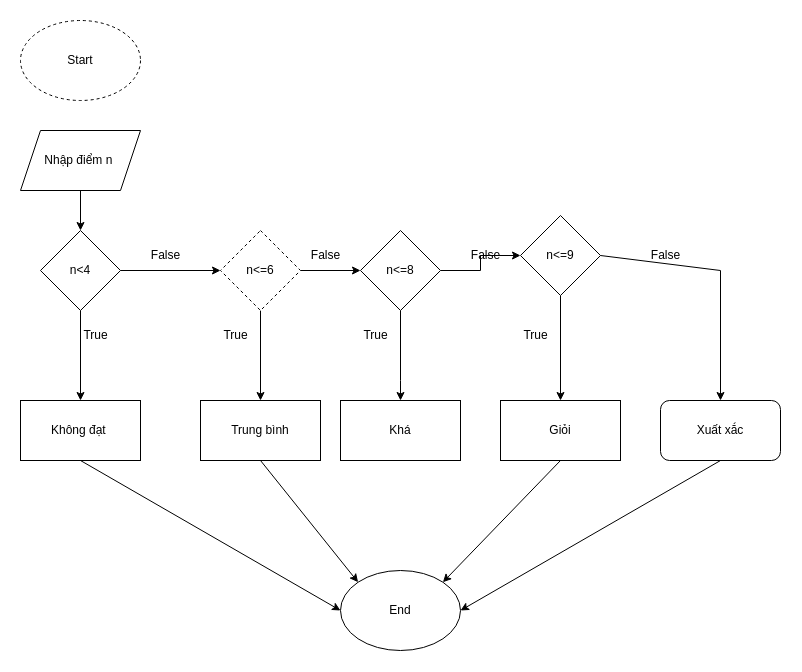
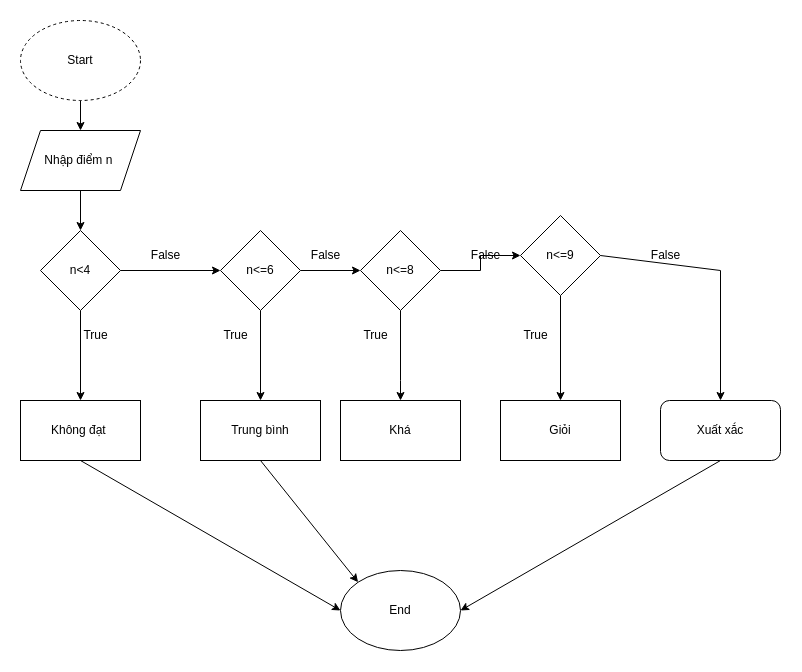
none -> (81, 120)
(261, 271) -> (261, 271)
(504, 519) -> none
